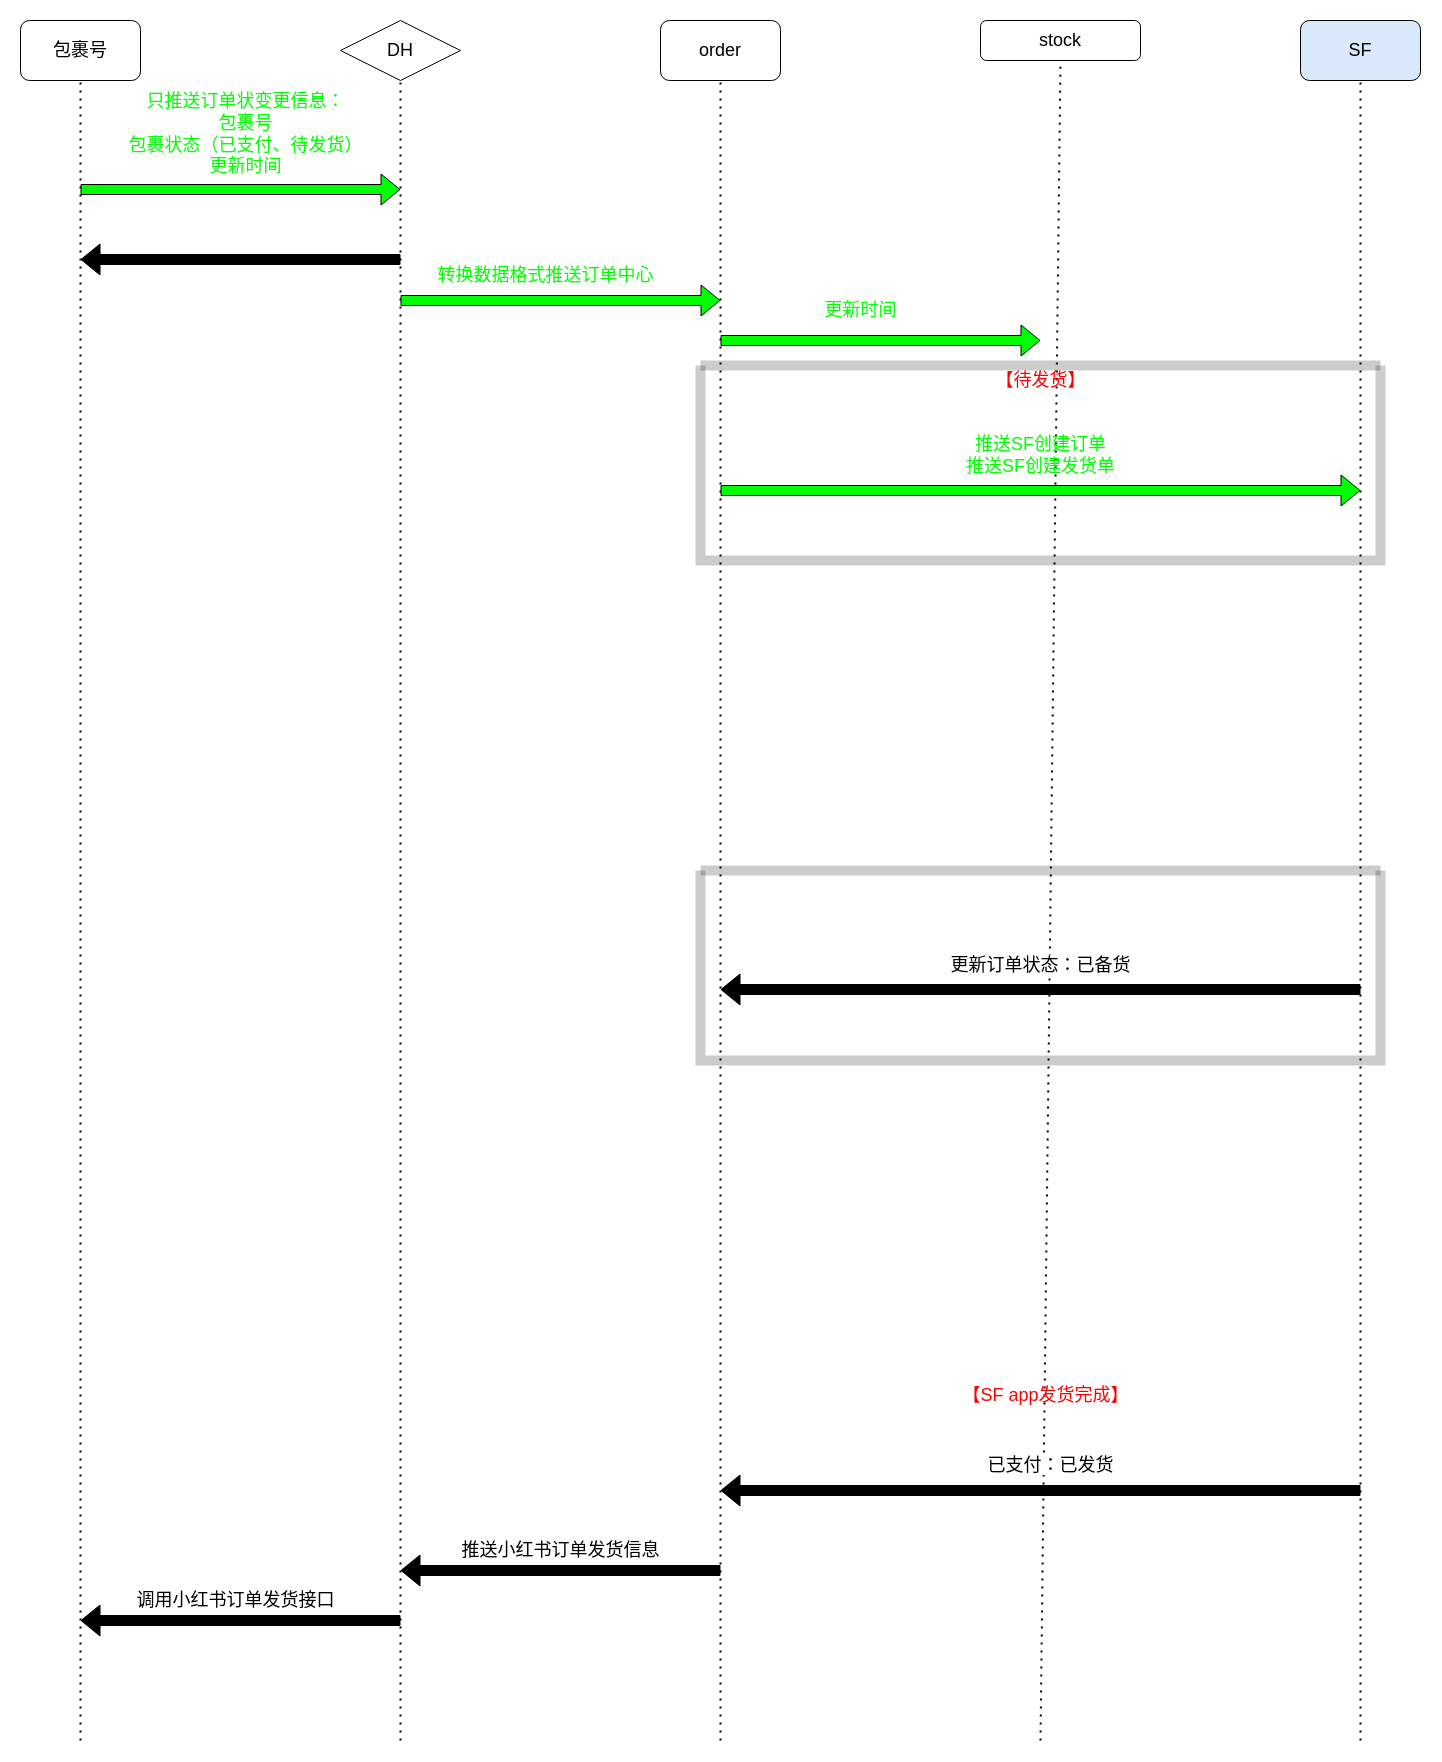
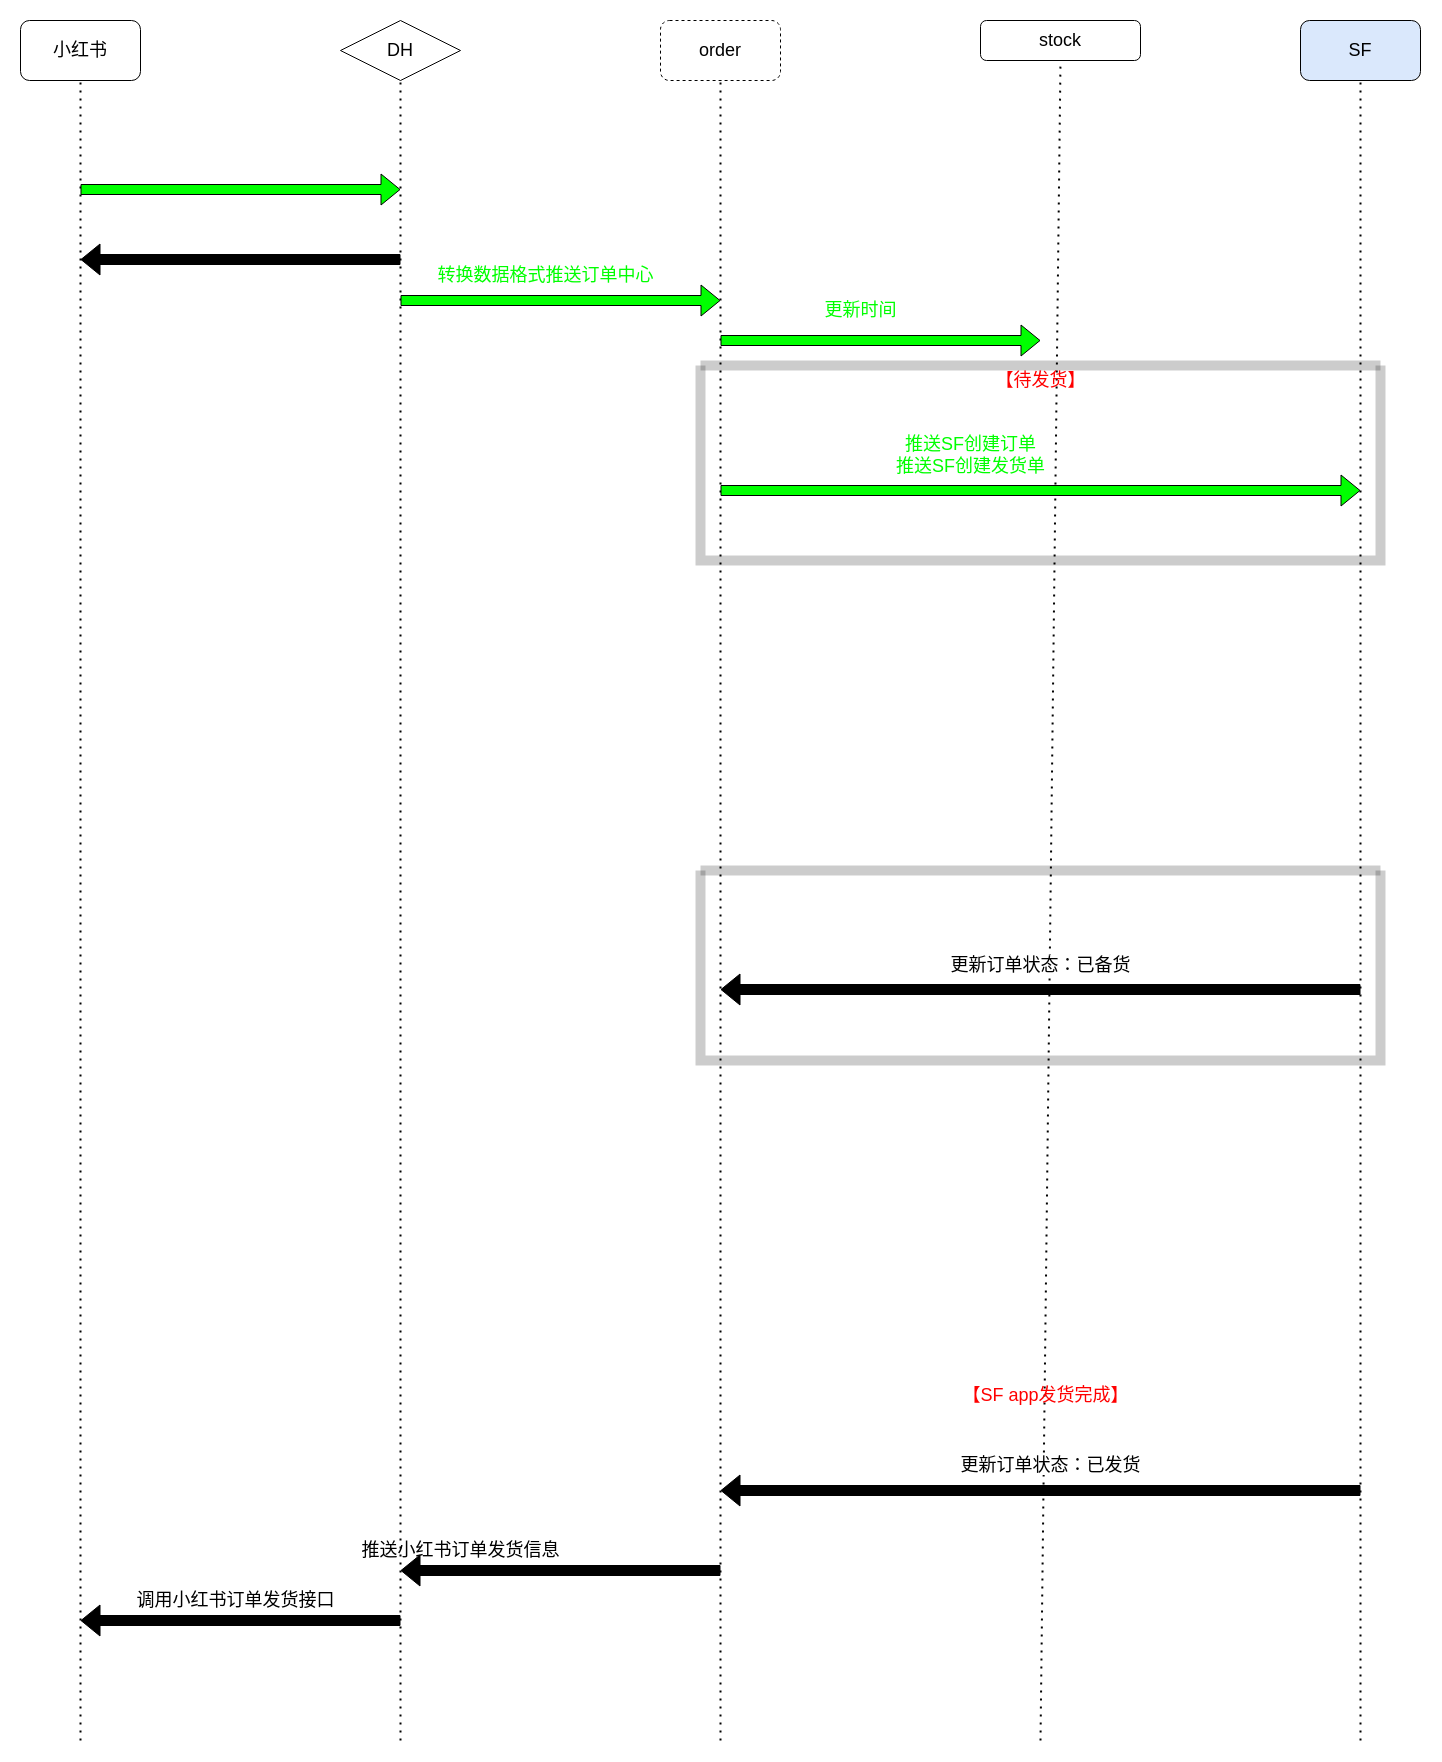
(81, 51) -> (81, 51)
(721, 51) -> (721, 51)
(246, 135) -> none
(1041, 456) -> (971, 456)
(1051, 1466) -> (1051, 1466)
(561, 1551) -> (461, 1551)
